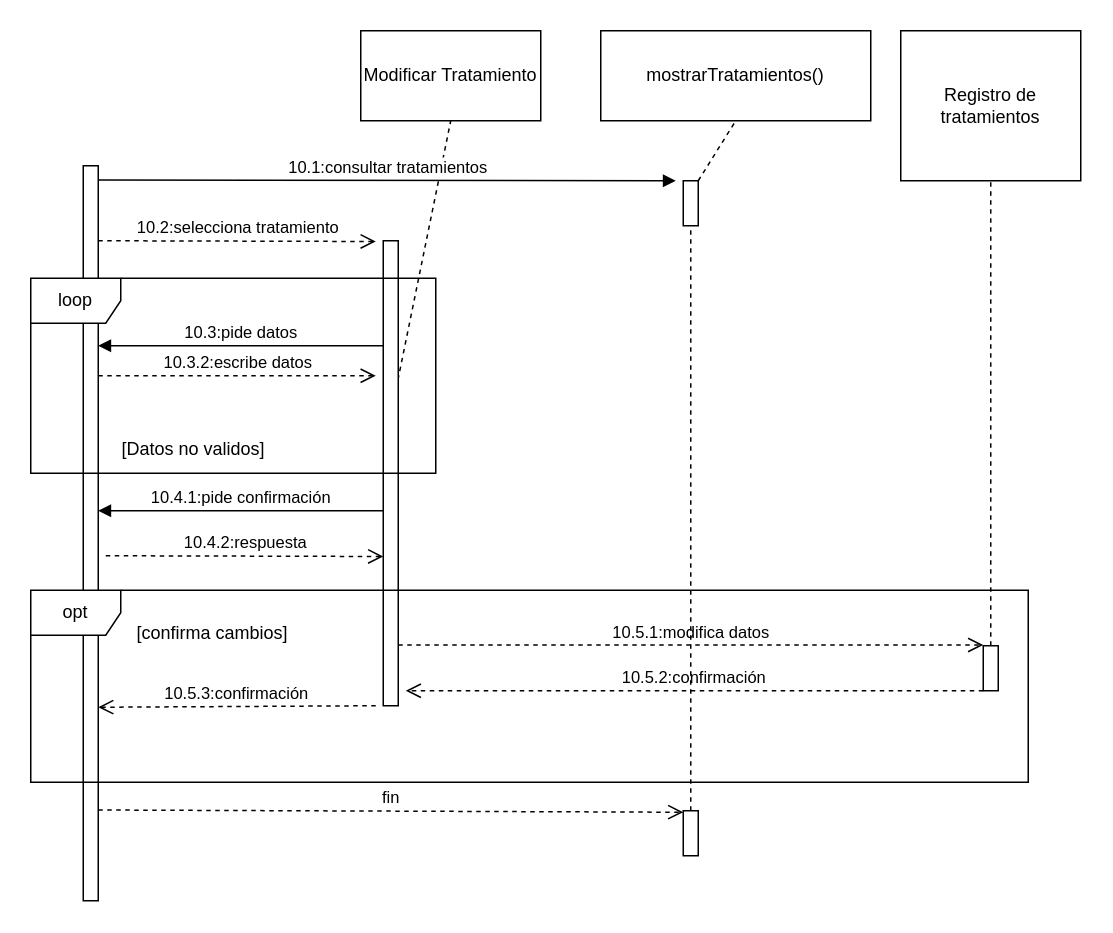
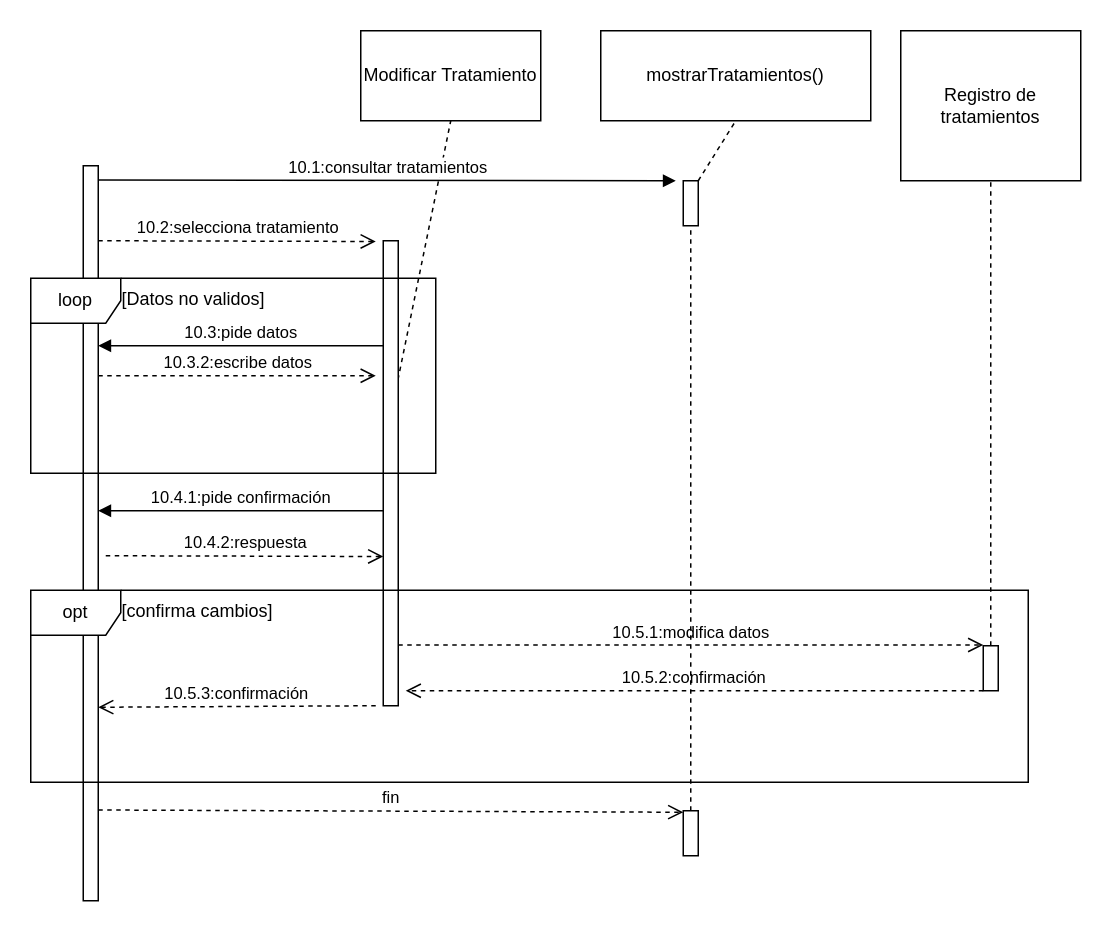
(192, 448) -> (192, 298)
(211, 632) -> (196, 610)
